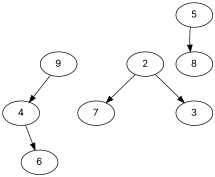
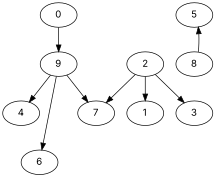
none -> (59, 15)
(190, 36) -> (199, 43)
none -> (75, 86)
none -> (145, 113)
(29, 134) -> (50, 110)
